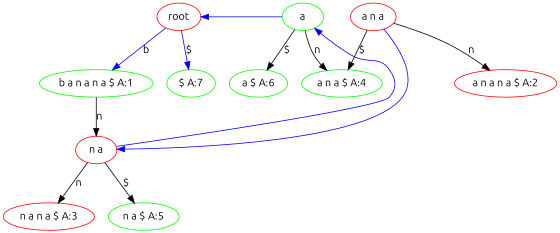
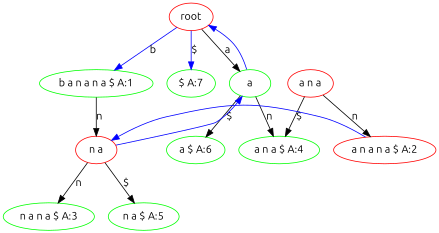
none -> (218, 47)
(305, 135) -> (242, 105)
(49, 217) -> (49, 217)
